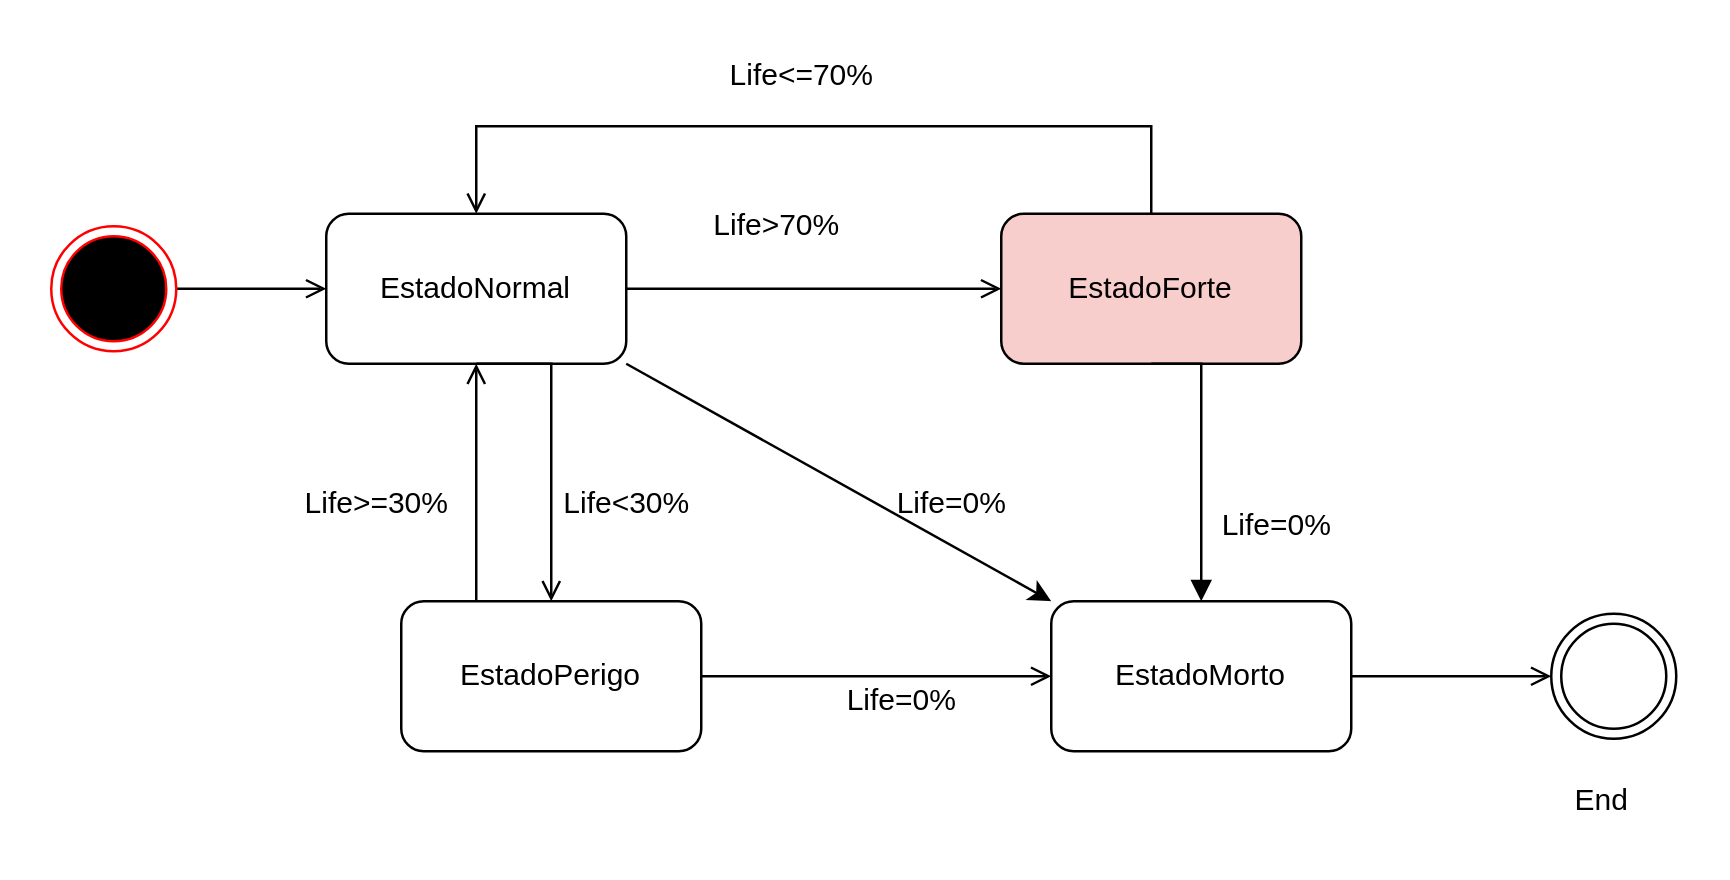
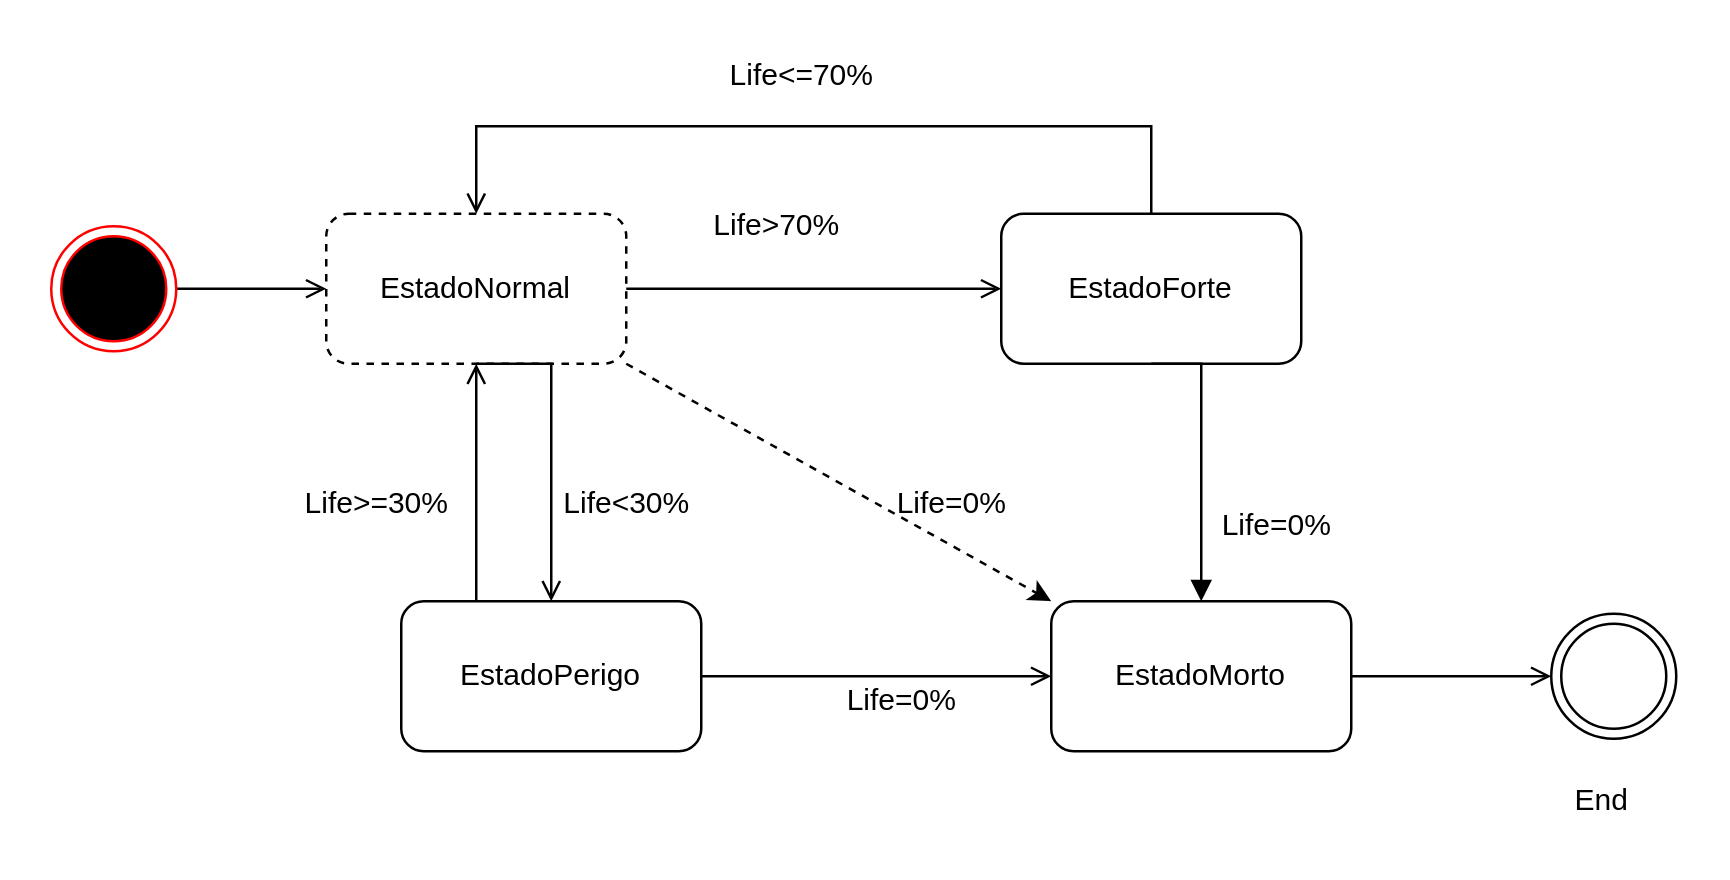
(476, 289) -> (476, 289)
(1151, 289) -> (1151, 289)
(832, 479) -> (832, 479)
